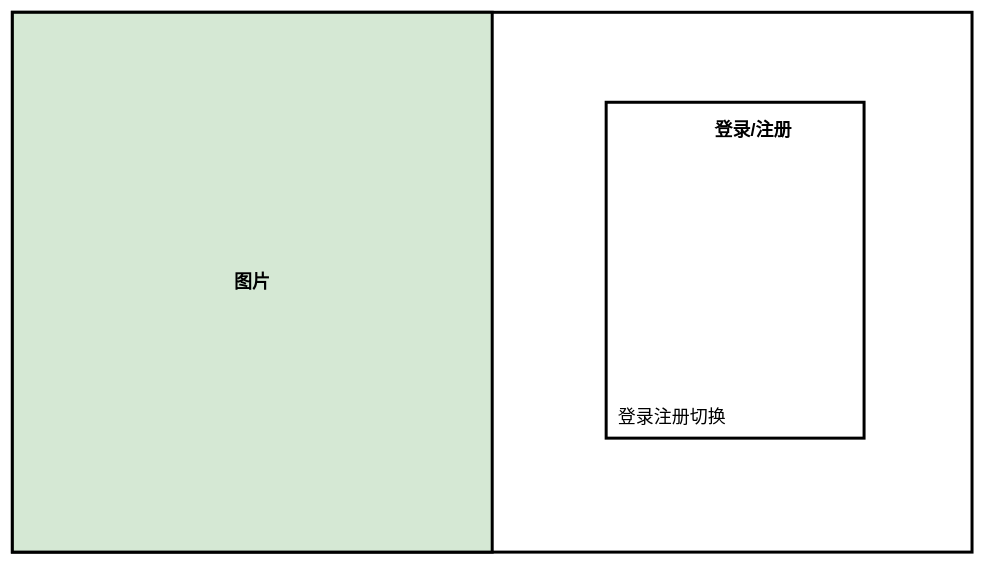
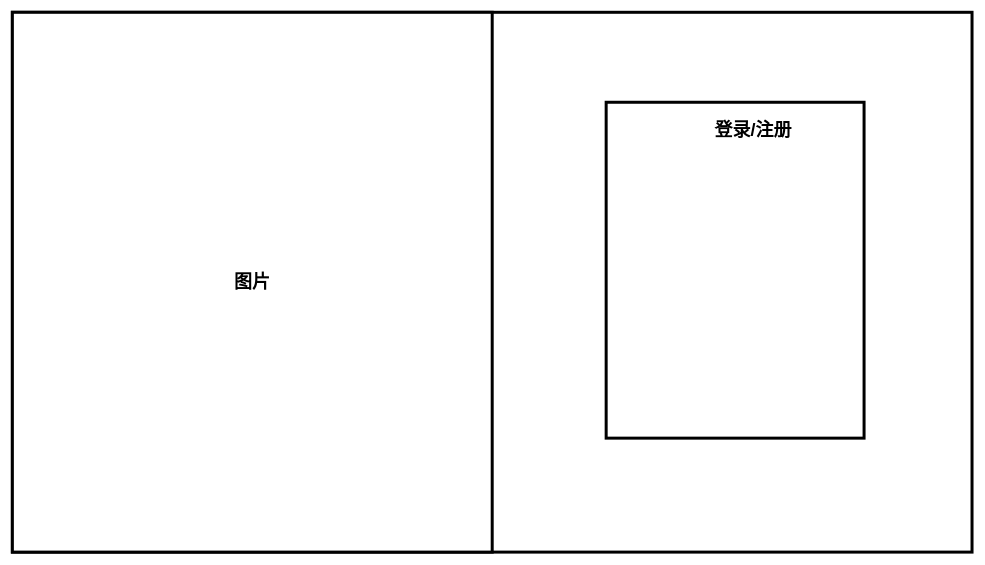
(252, 282) -> (252, 282)
(672, 417) -> none
